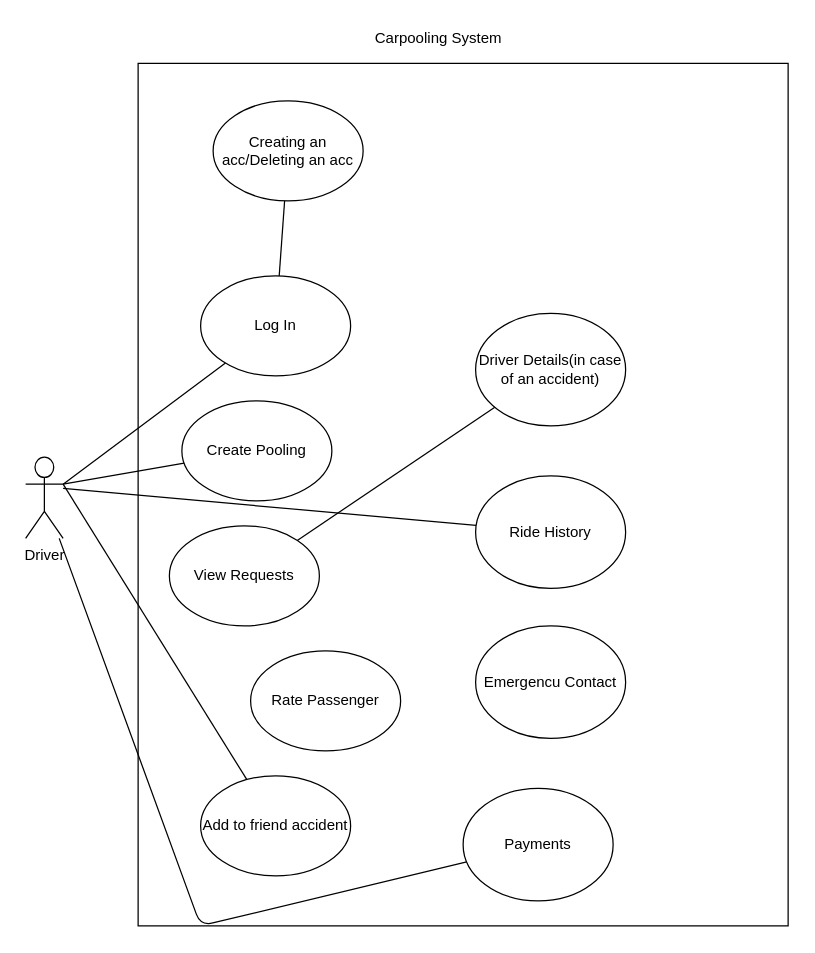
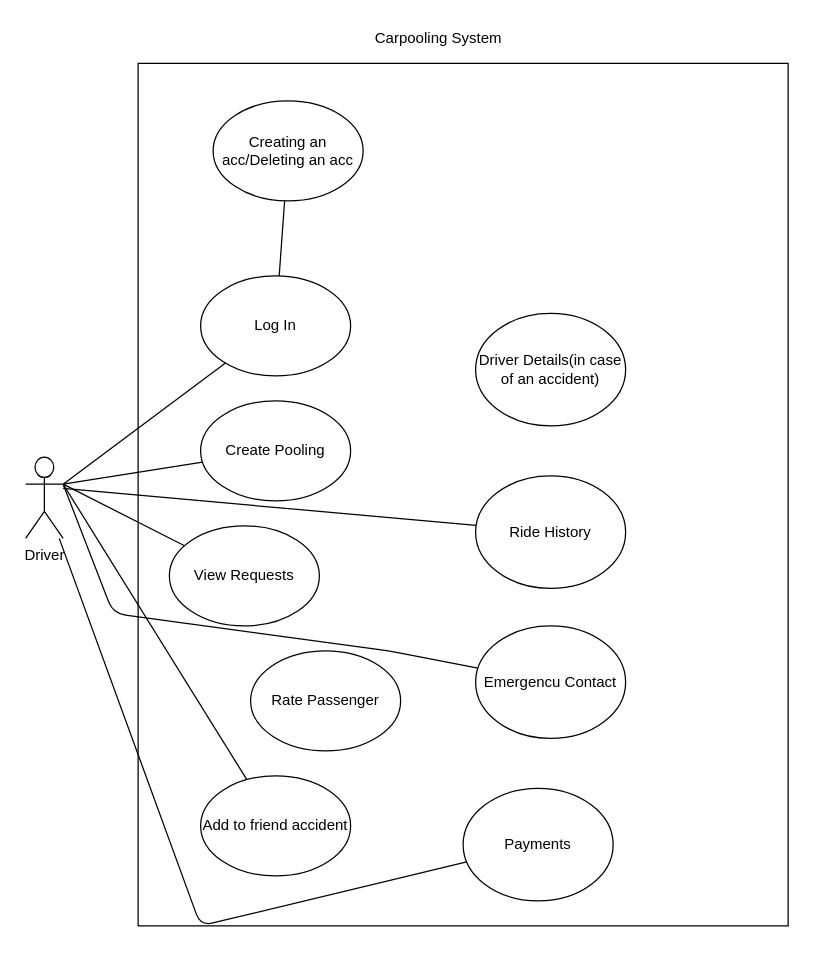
(257, 451) -> (276, 451)
(396, 474) -> (131, 518)
none -> (233, 629)
